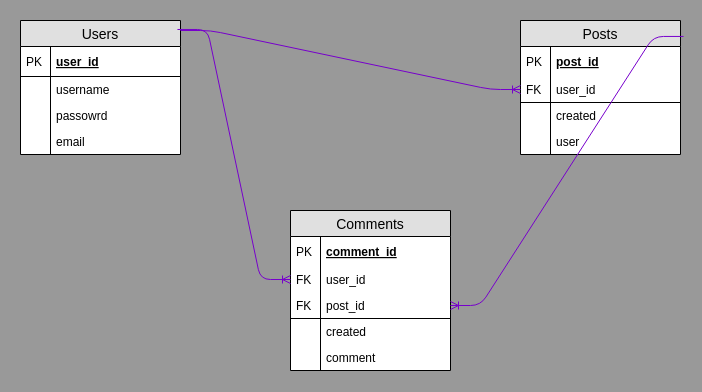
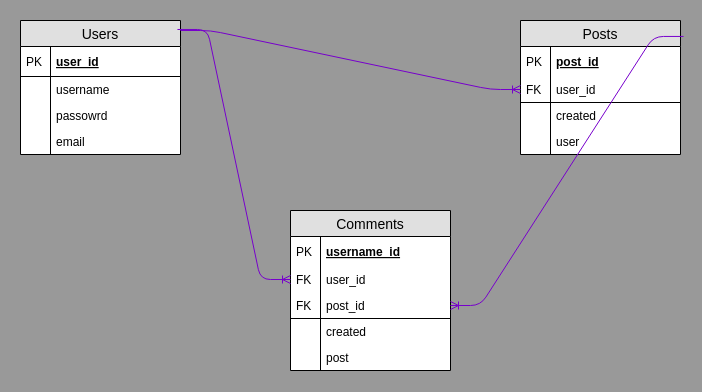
(358, 252) -> (361, 252)
(350, 358) -> (339, 358)
